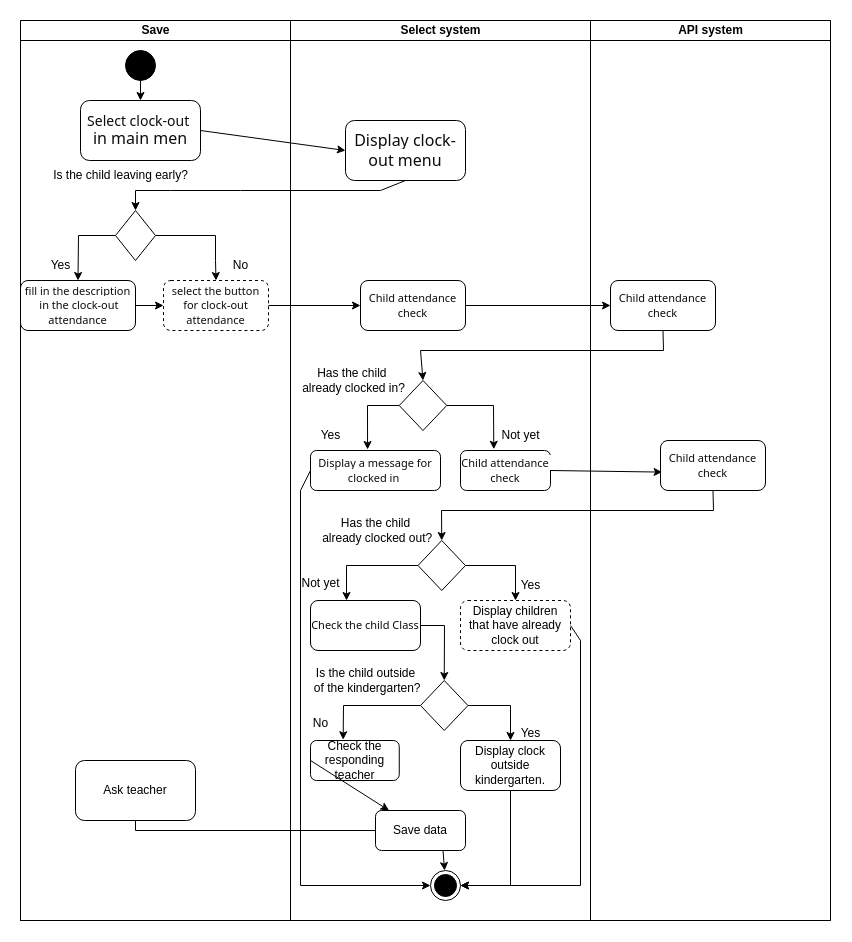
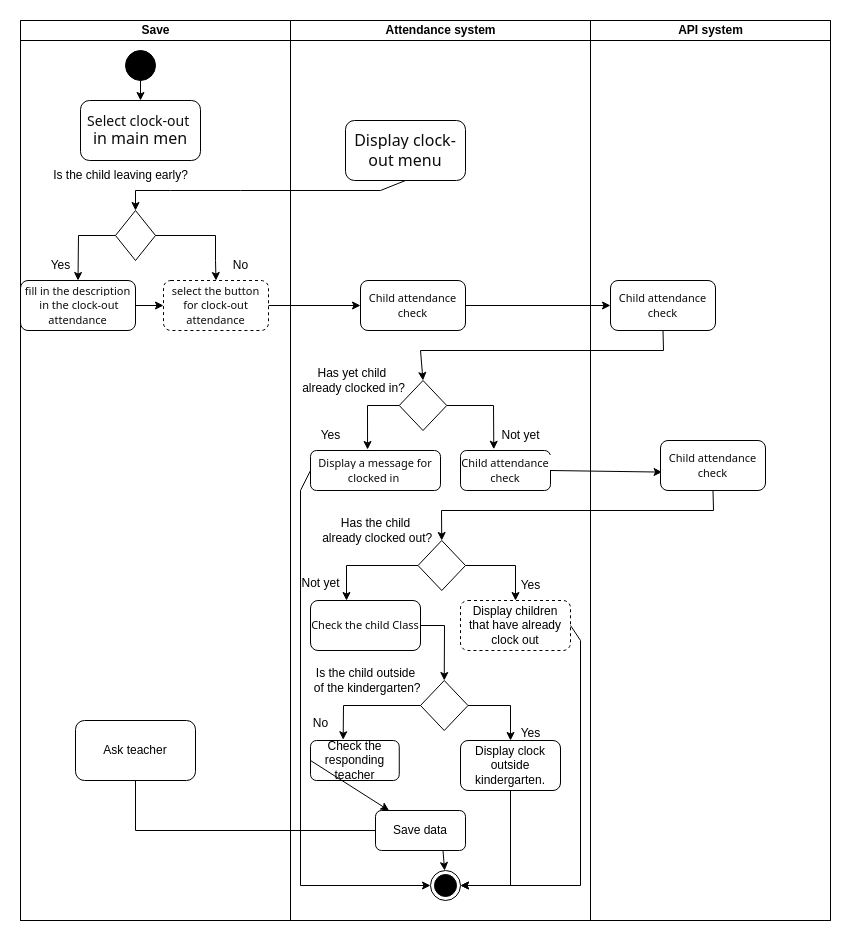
(441, 31) -> (441, 31)
(270, 140) -> none
(354, 381) -> (354, 381)
(136, 791) -> (136, 751)
